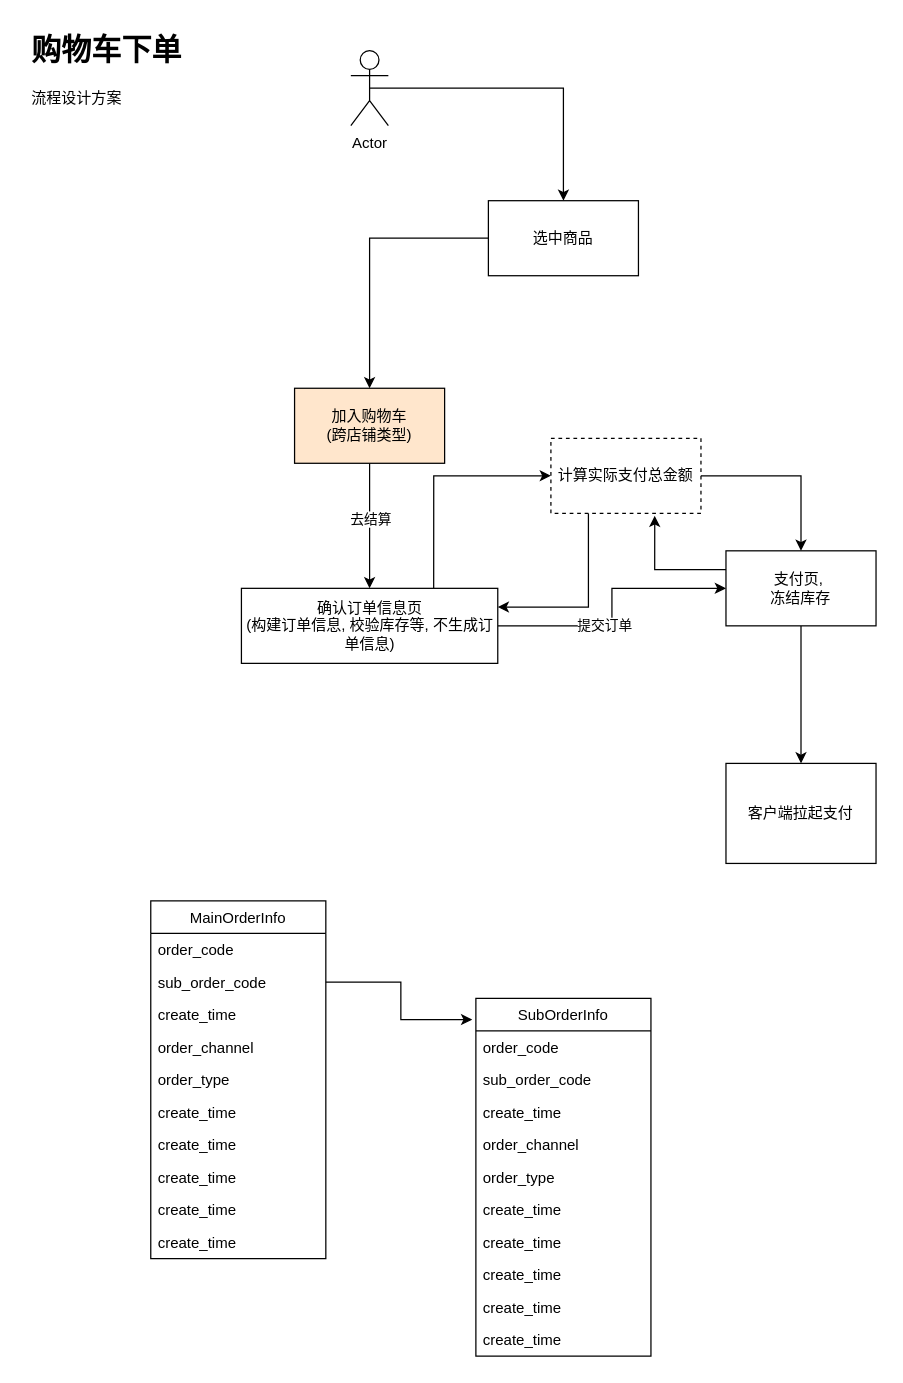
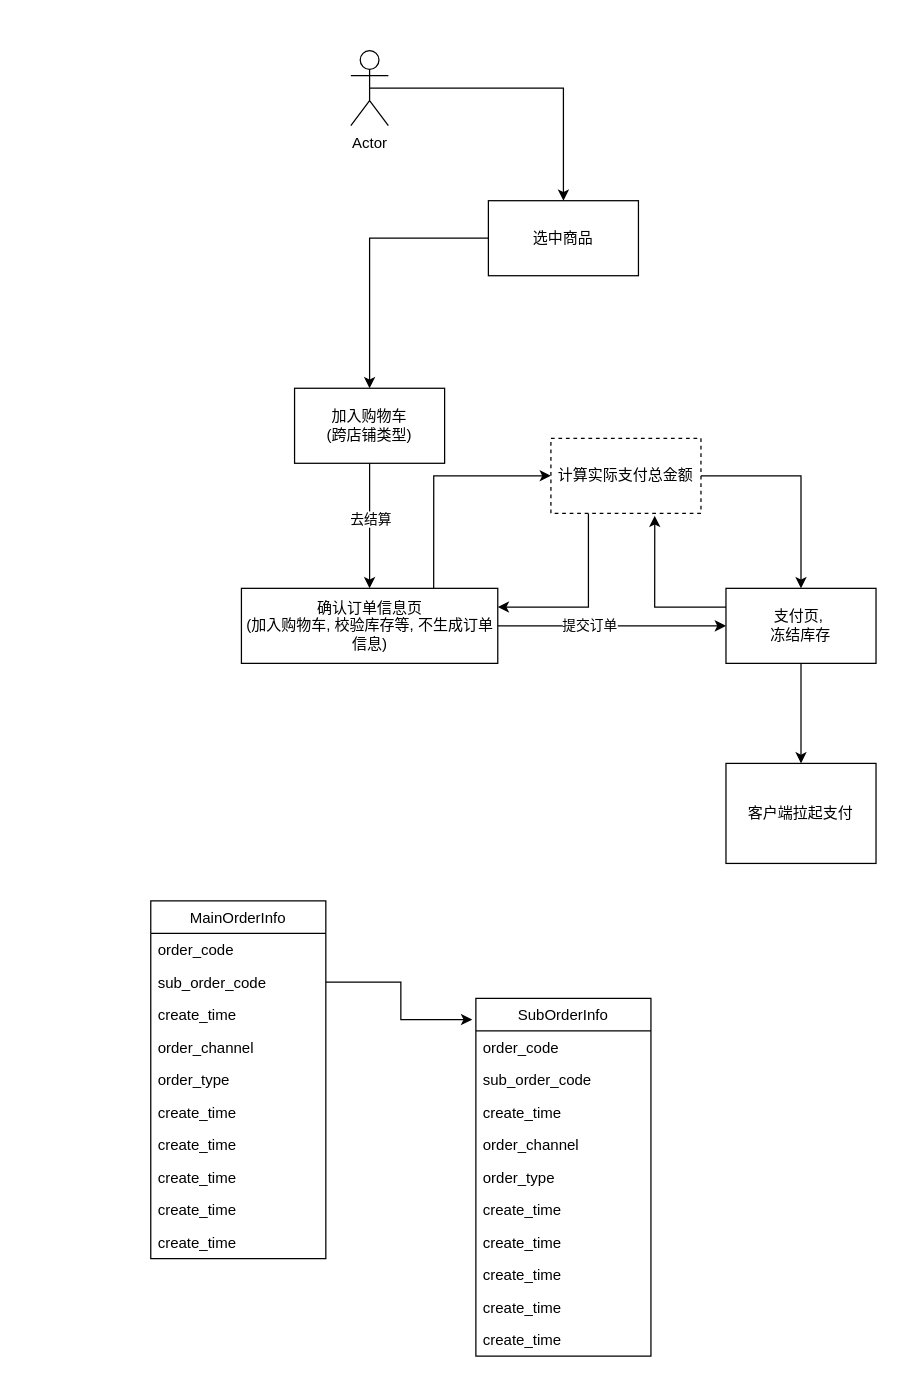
(144, 101) -> none
(369, 426) -> (369, 426)
(801, 588) -> (801, 626)
(370, 626) -> (370, 626)
